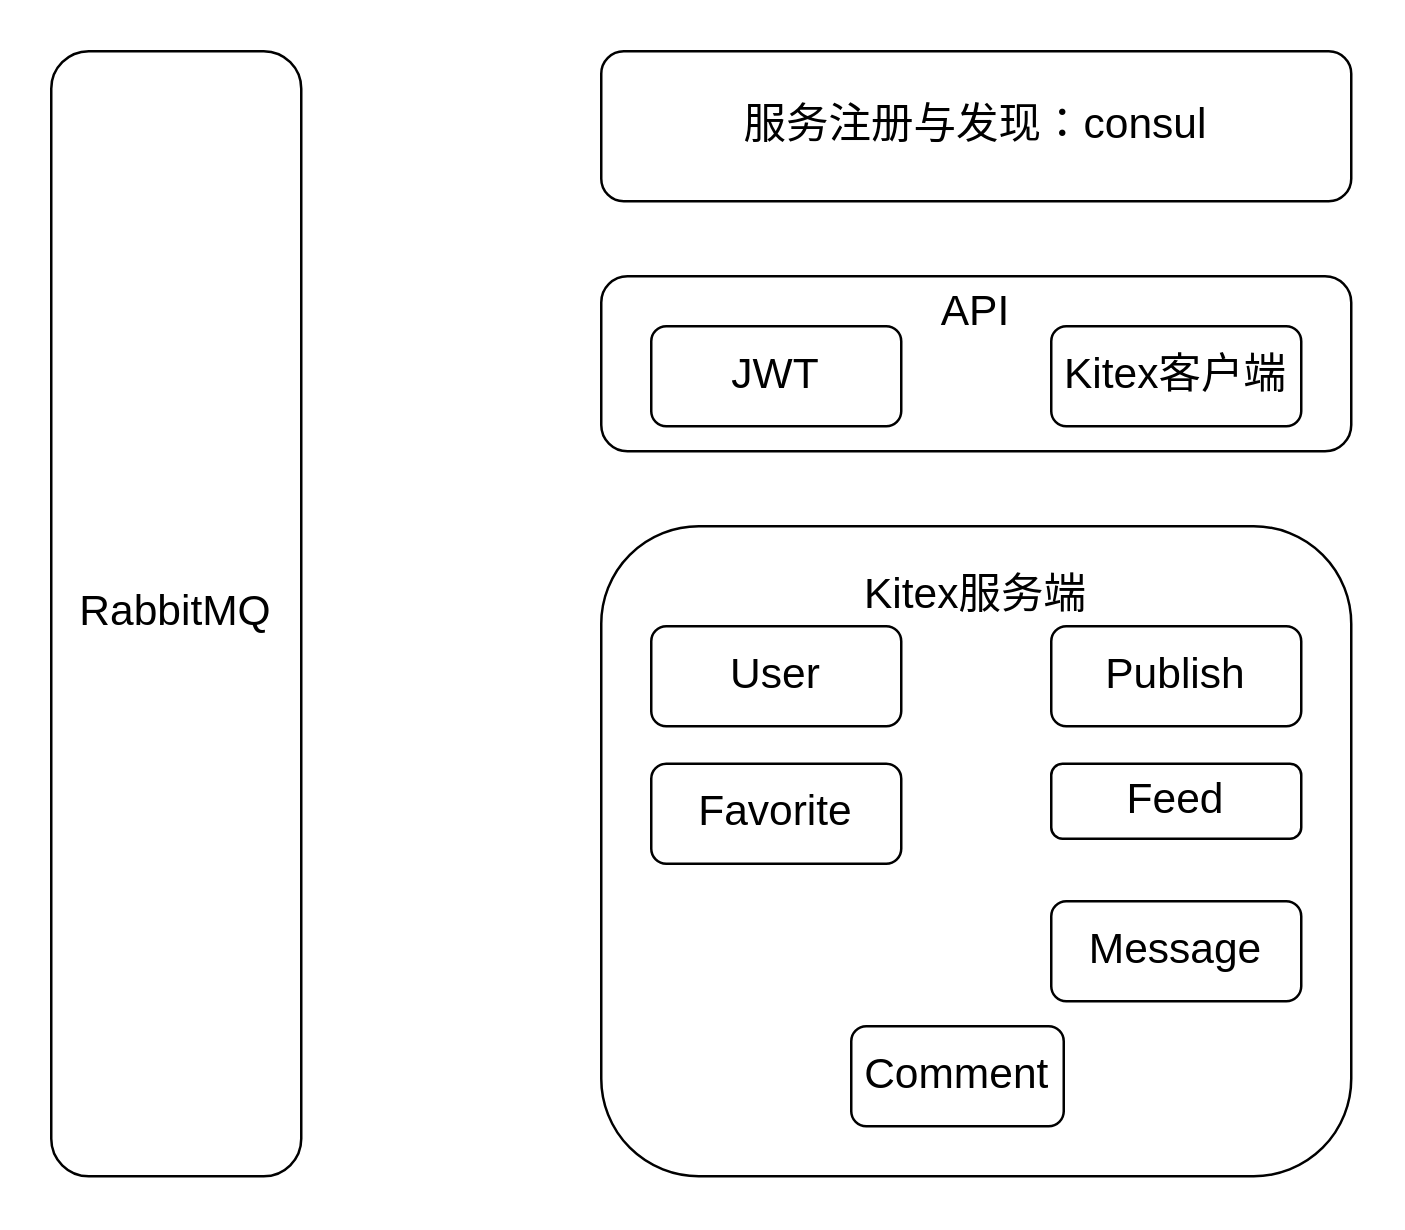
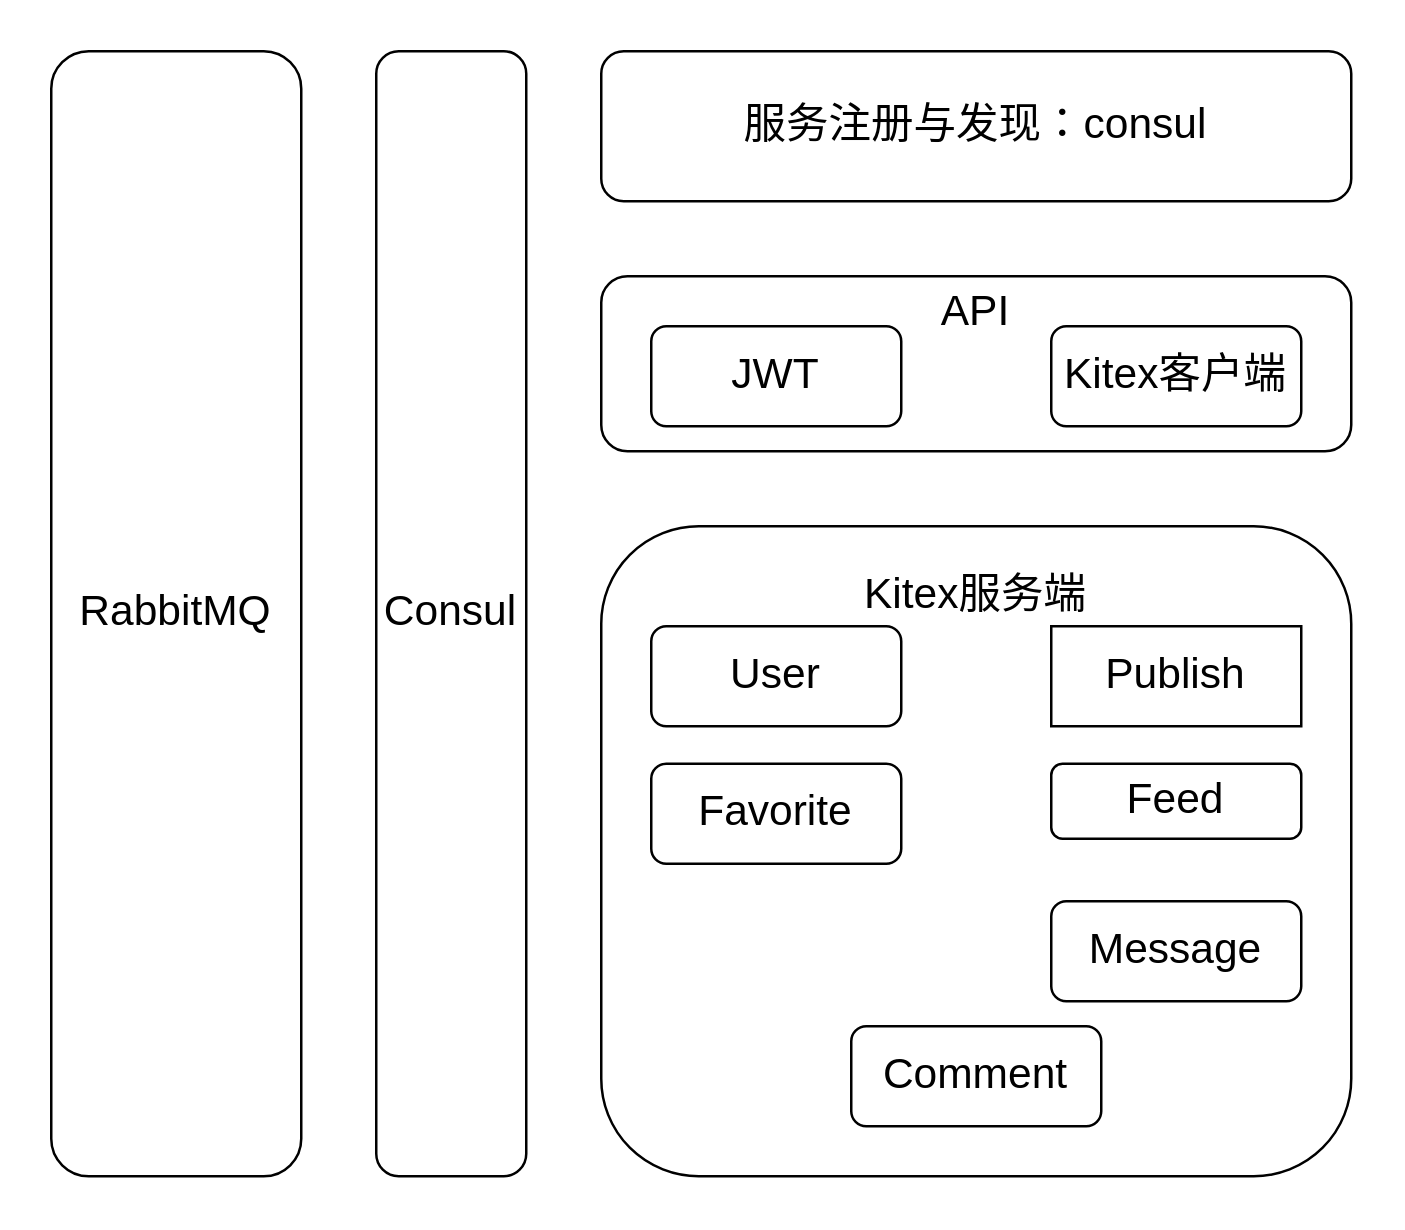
none -> (451, 614)
(1176, 676) -> (1176, 676)
(958, 1076) -> (976, 1076)
